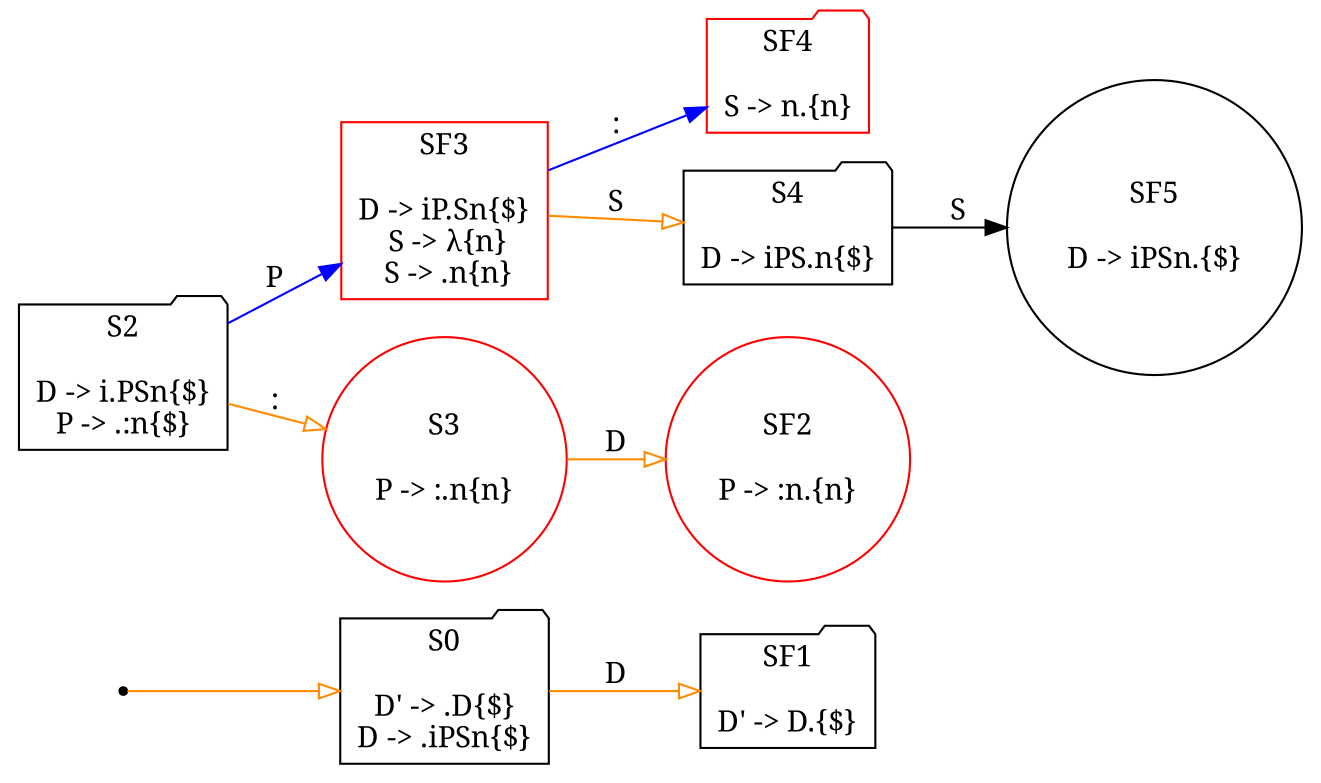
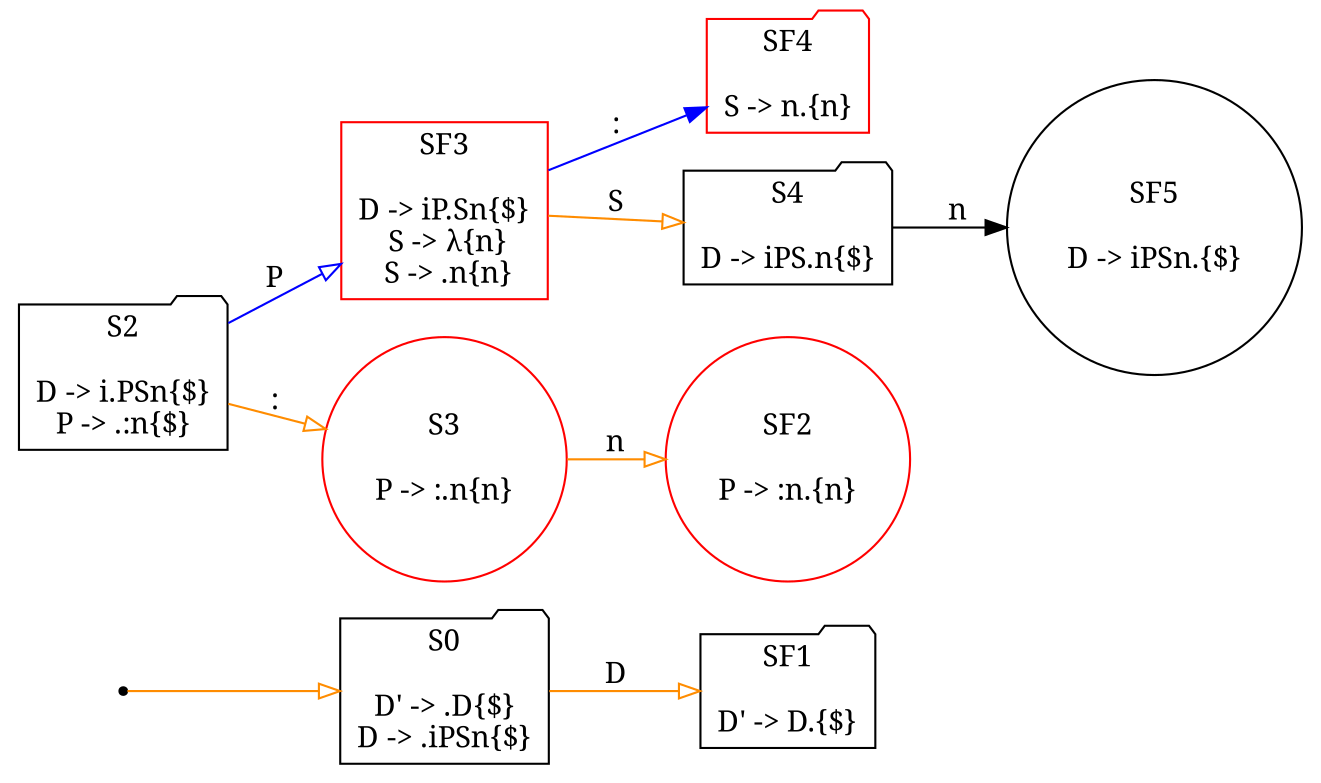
(959, 212) -> (959, 212)
(275, 298) -> (275, 298)
(616, 444) -> (616, 444)
